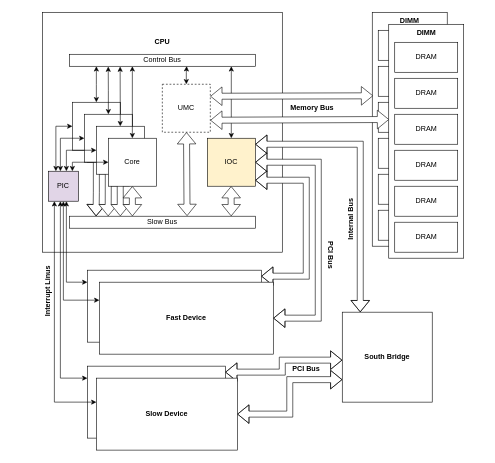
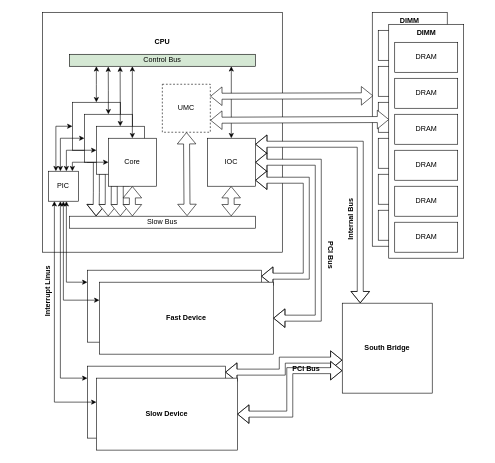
(162, 60) -> (162, 60)
(186, 77) -> none
(312, 108) -> none
(231, 162) -> (231, 162)
(63, 186) -> (63, 186)
(387, 357) -> (387, 348)
